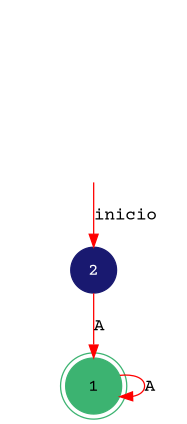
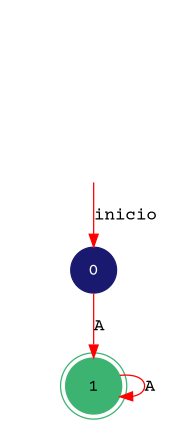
(94, 270) -> (94, 270)
